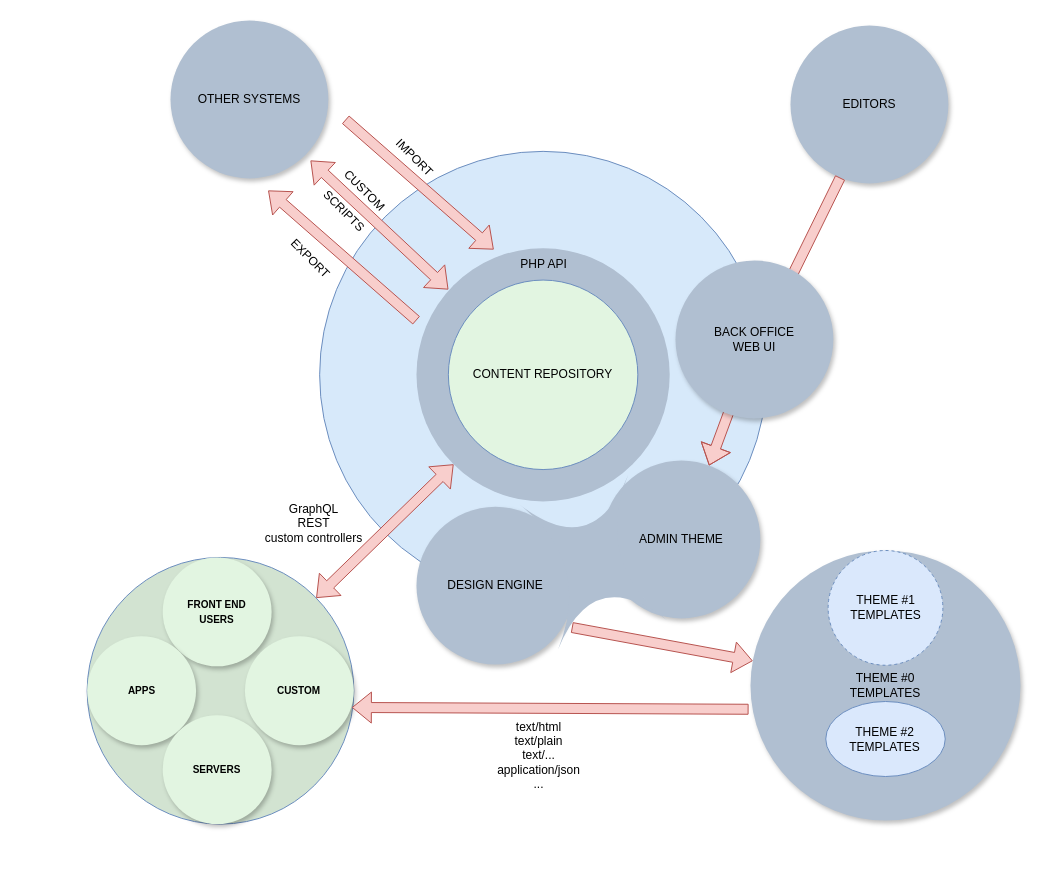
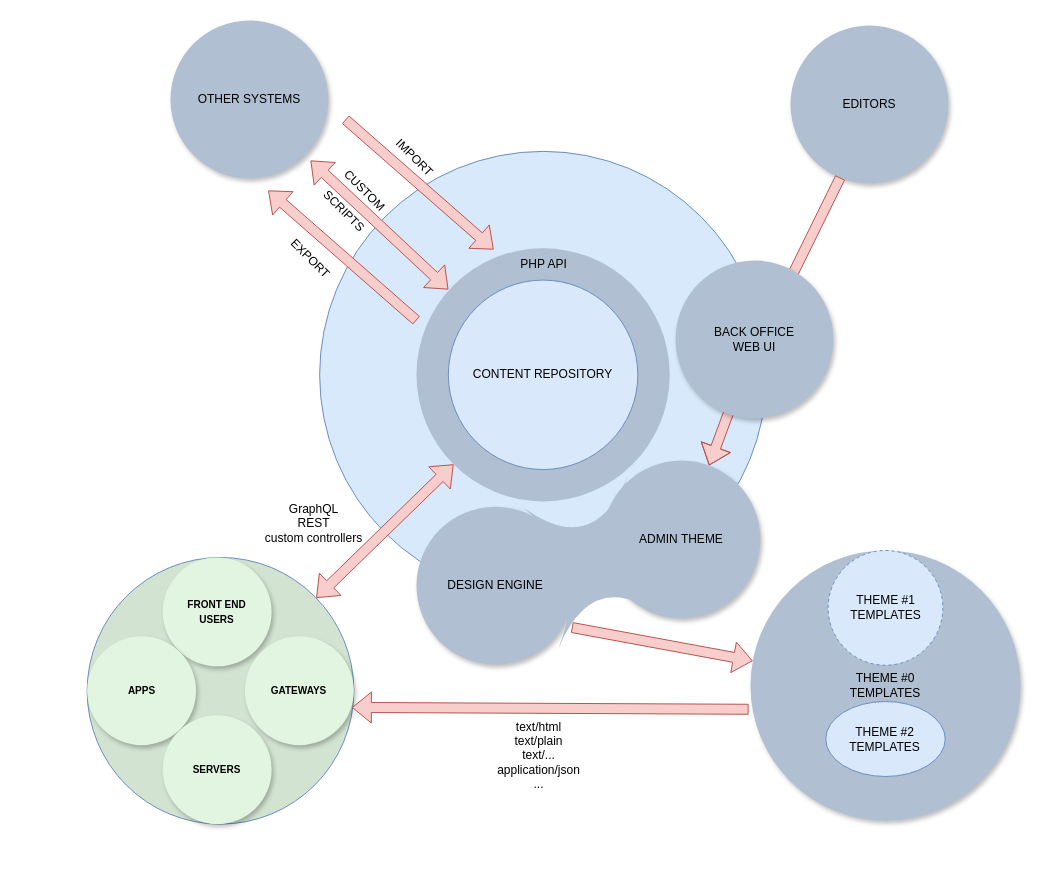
(543, 375) -> (543, 375)
(299, 691) -> (299, 691)
